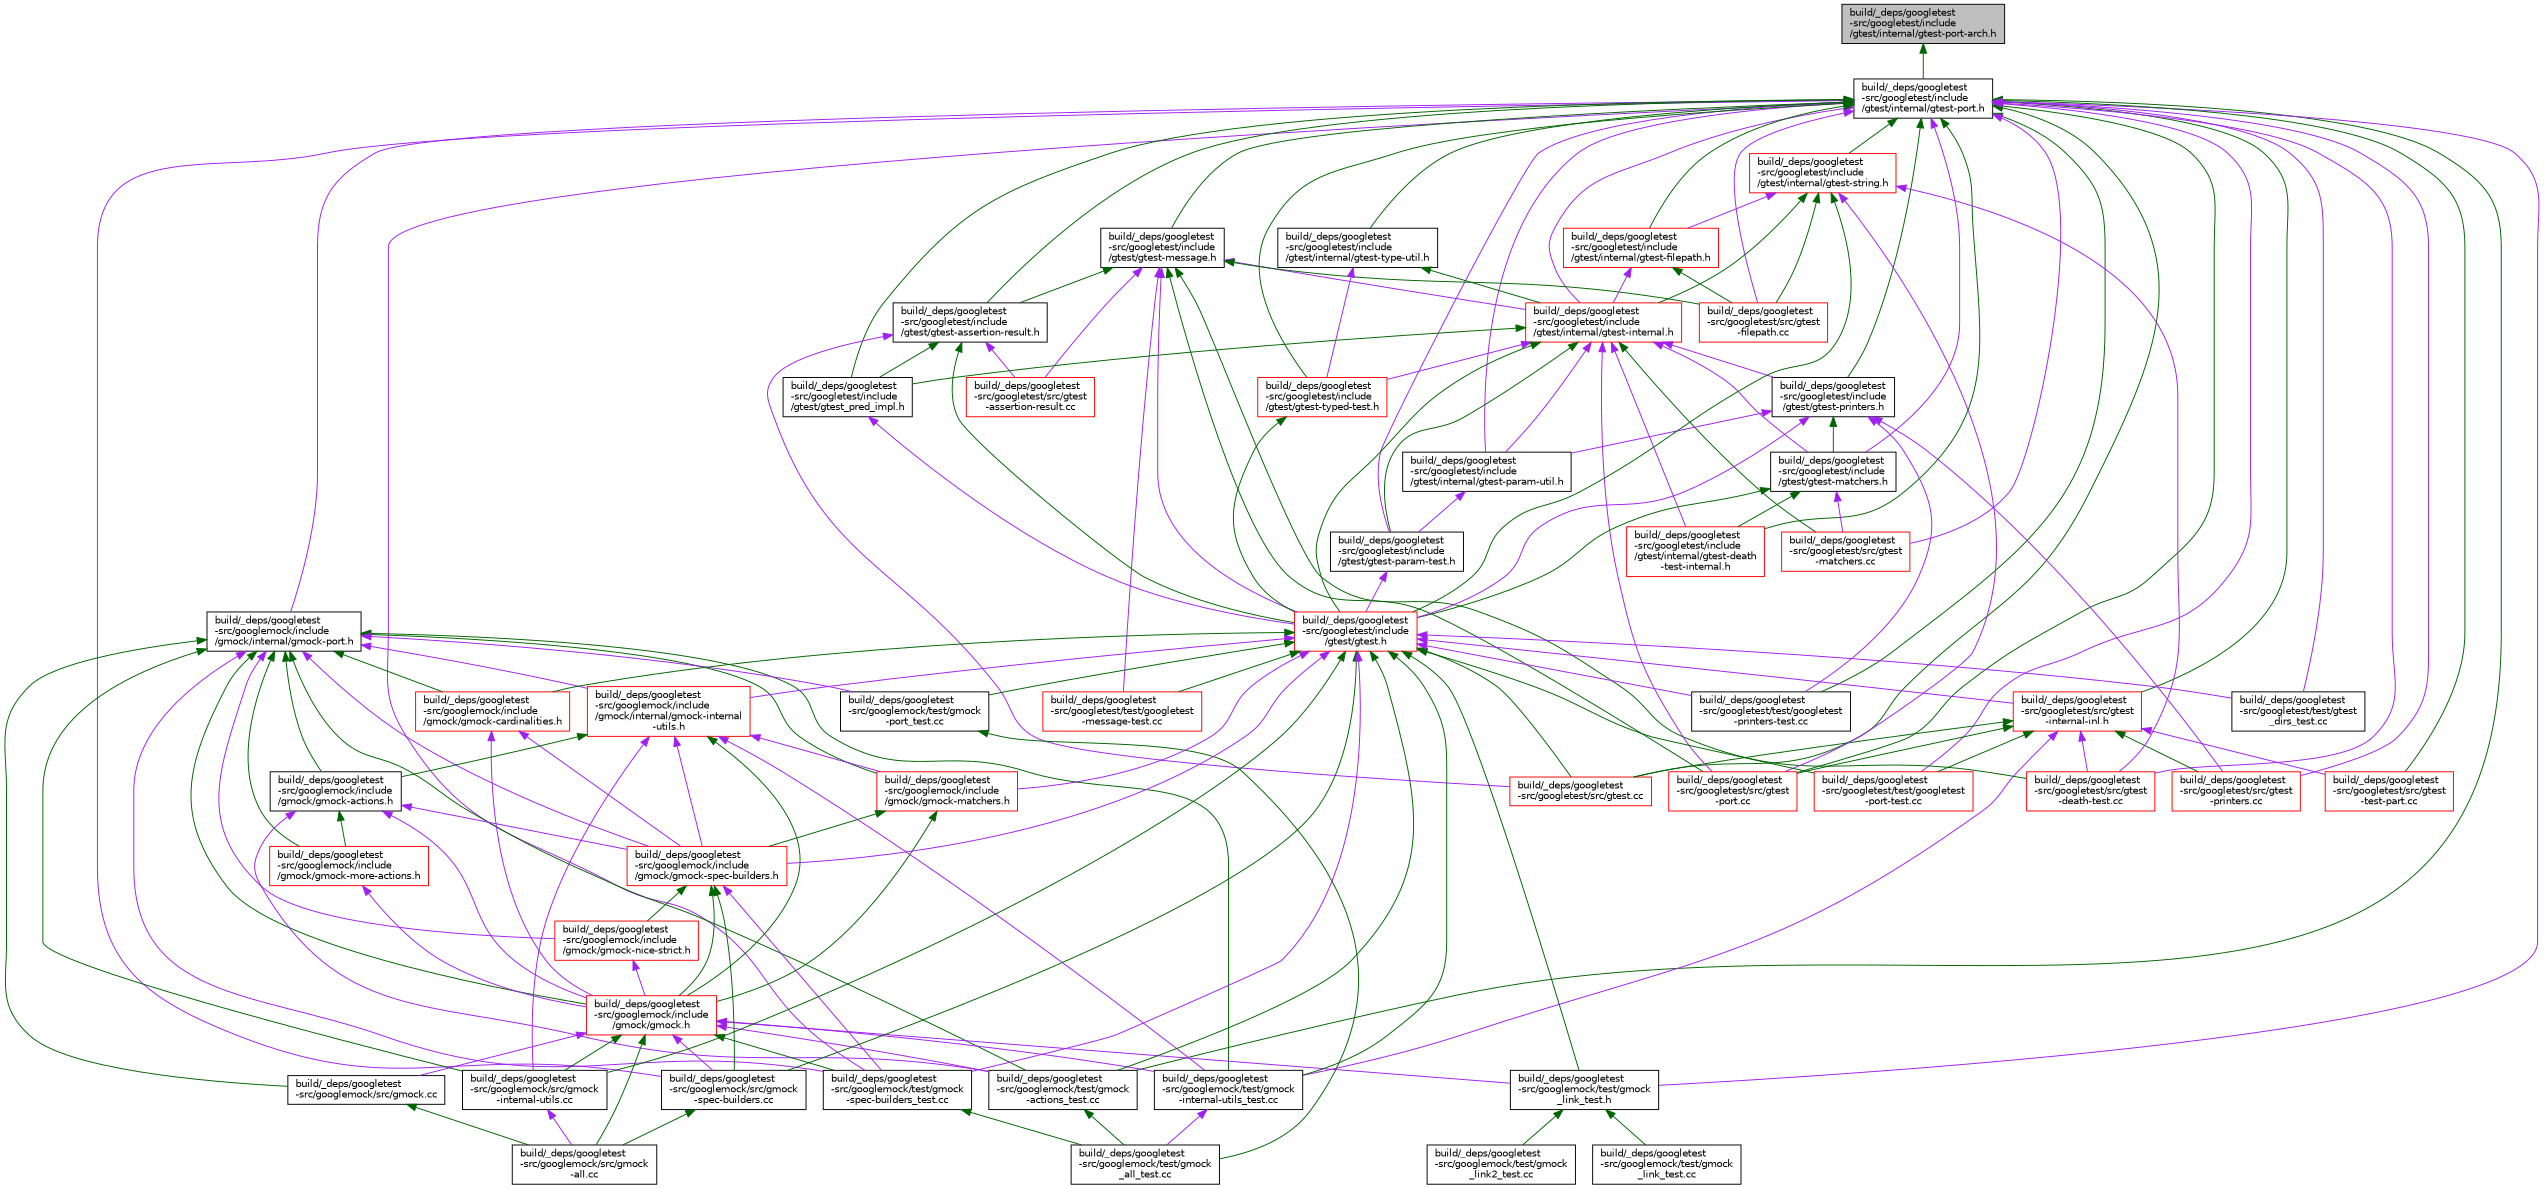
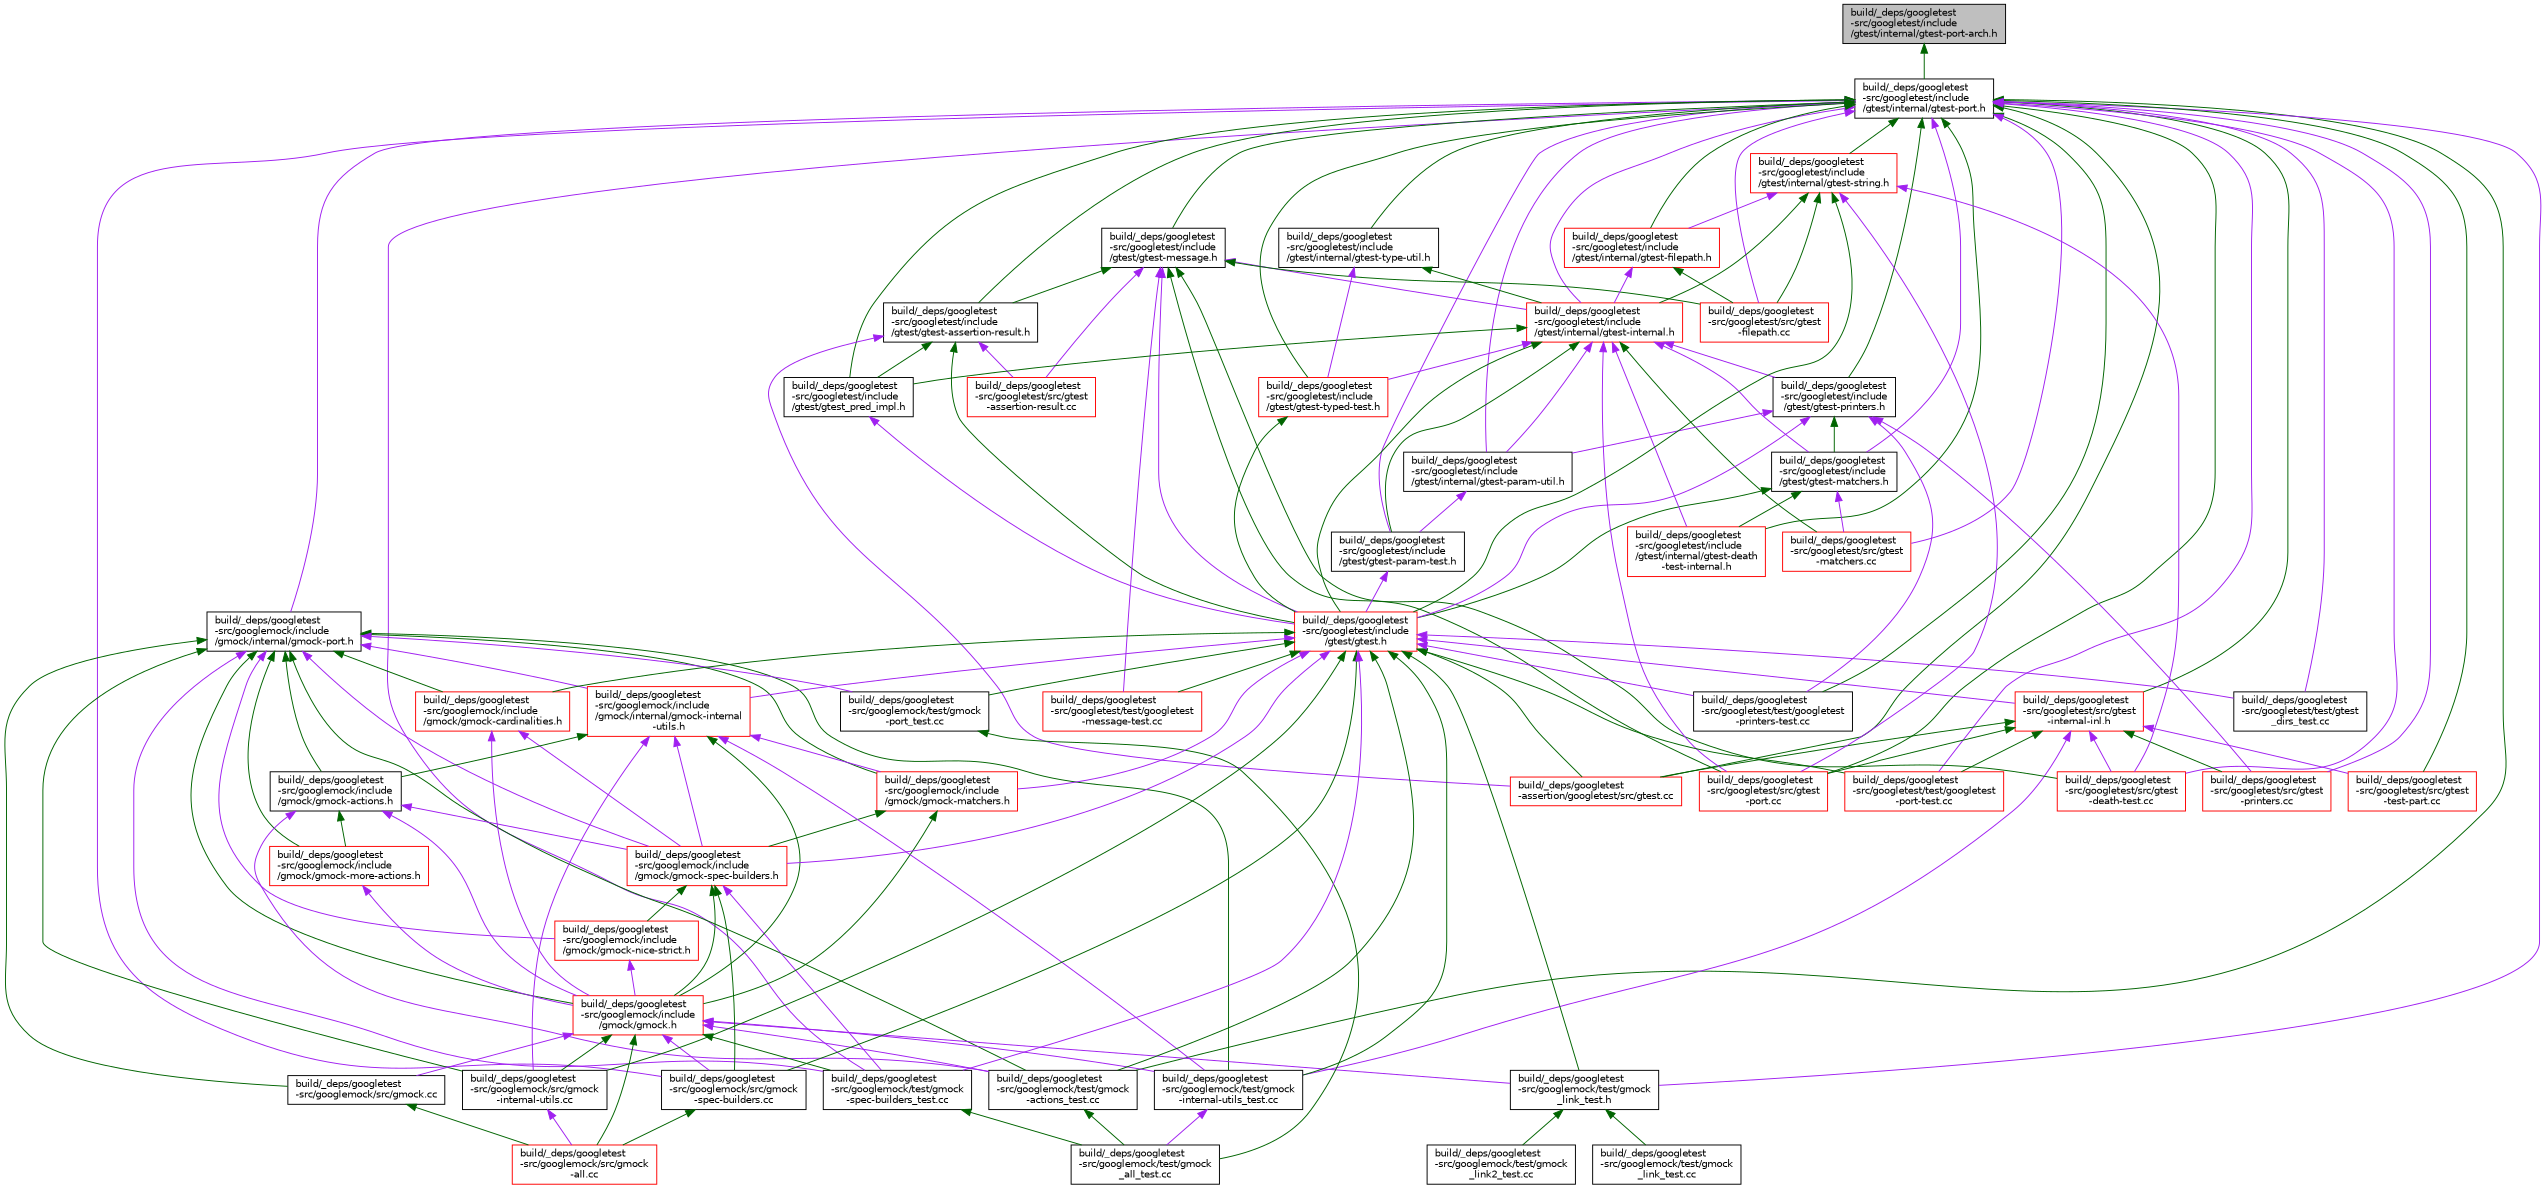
(1581, 791) -> (1596, 791)
(585, 1165) -> (585, 1165)
